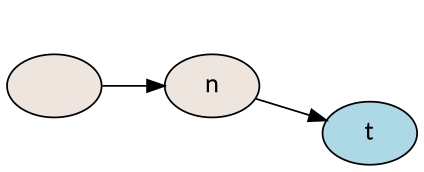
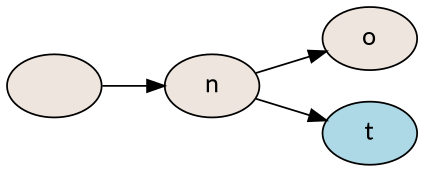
none -> (370, 39)
